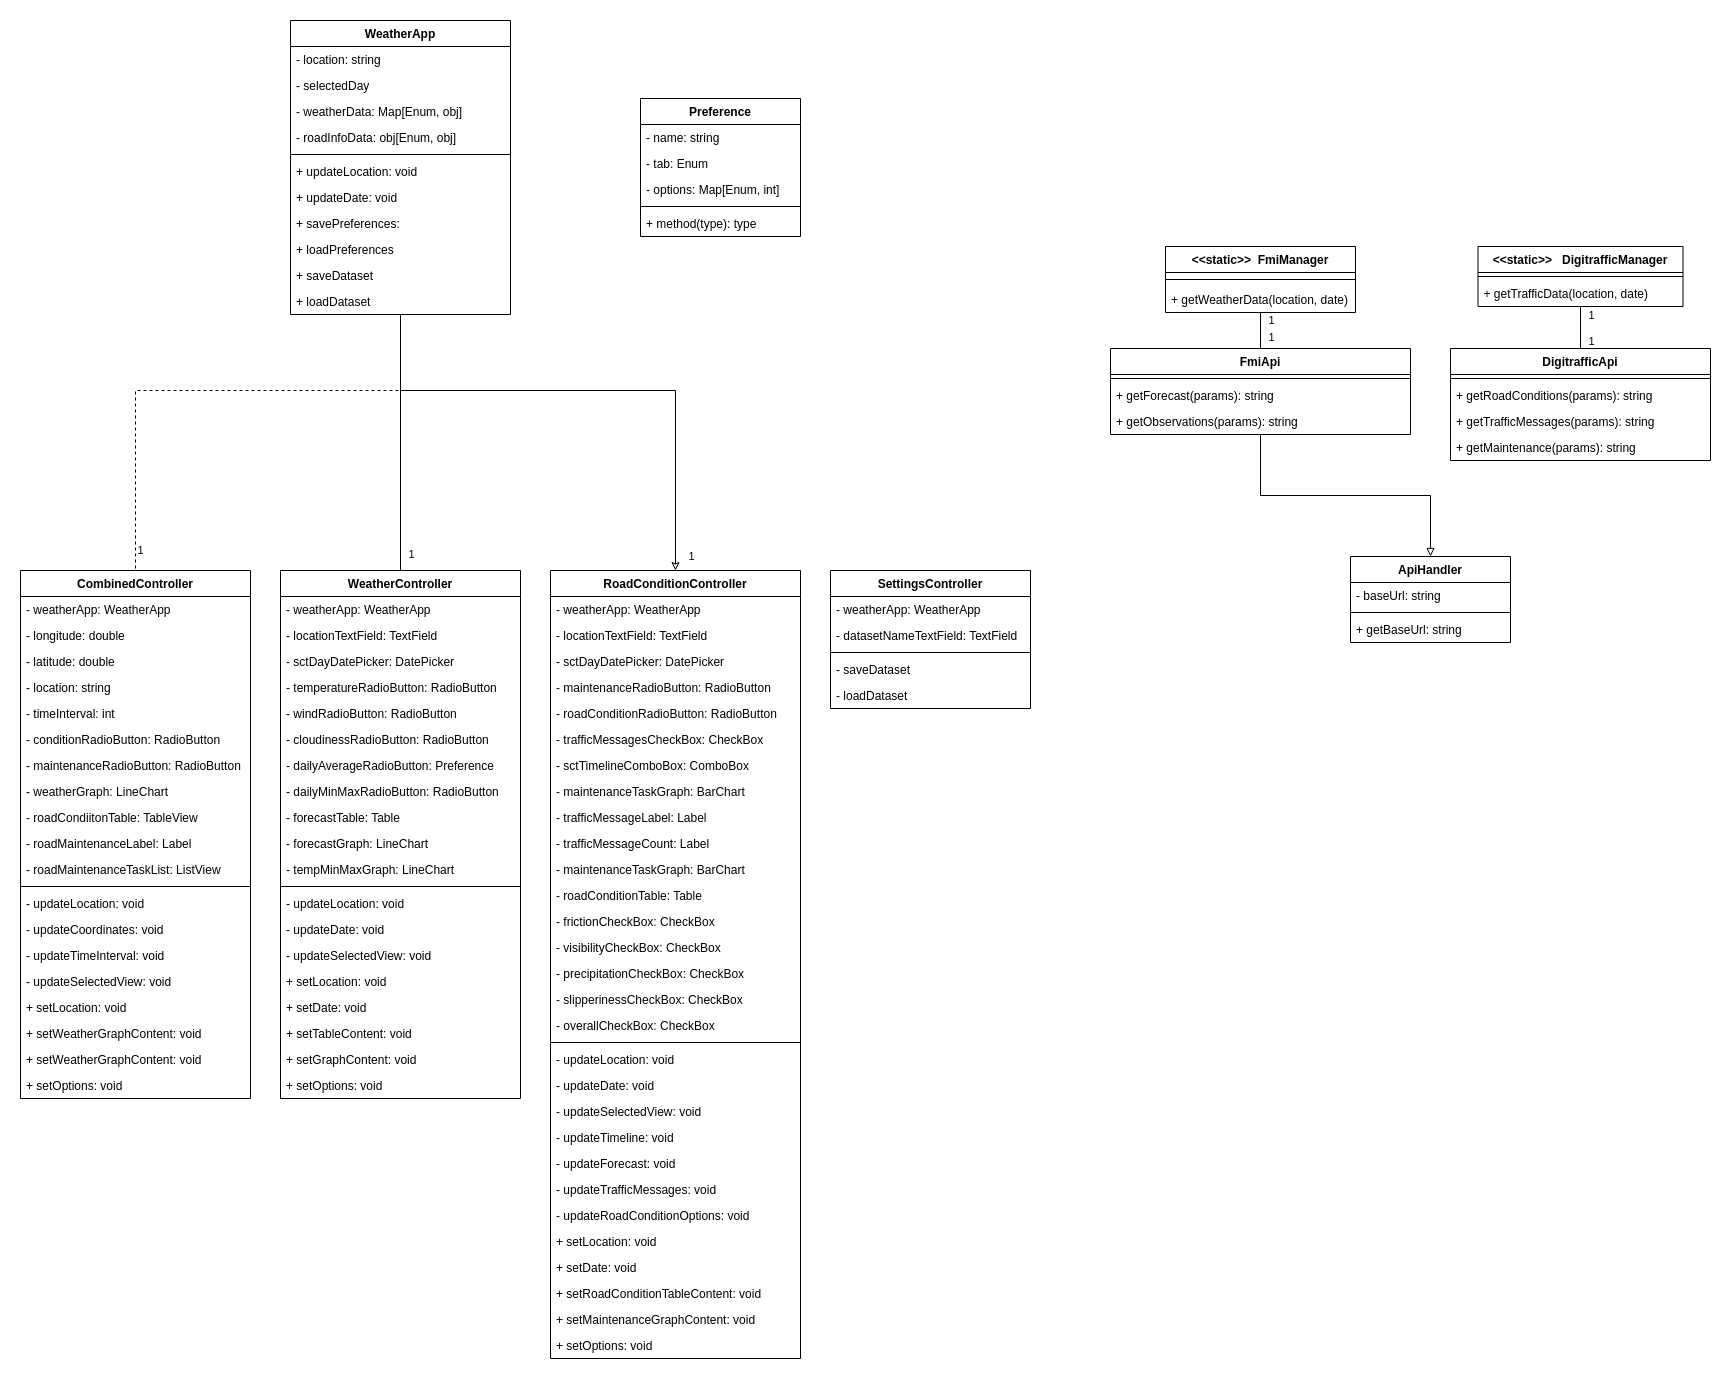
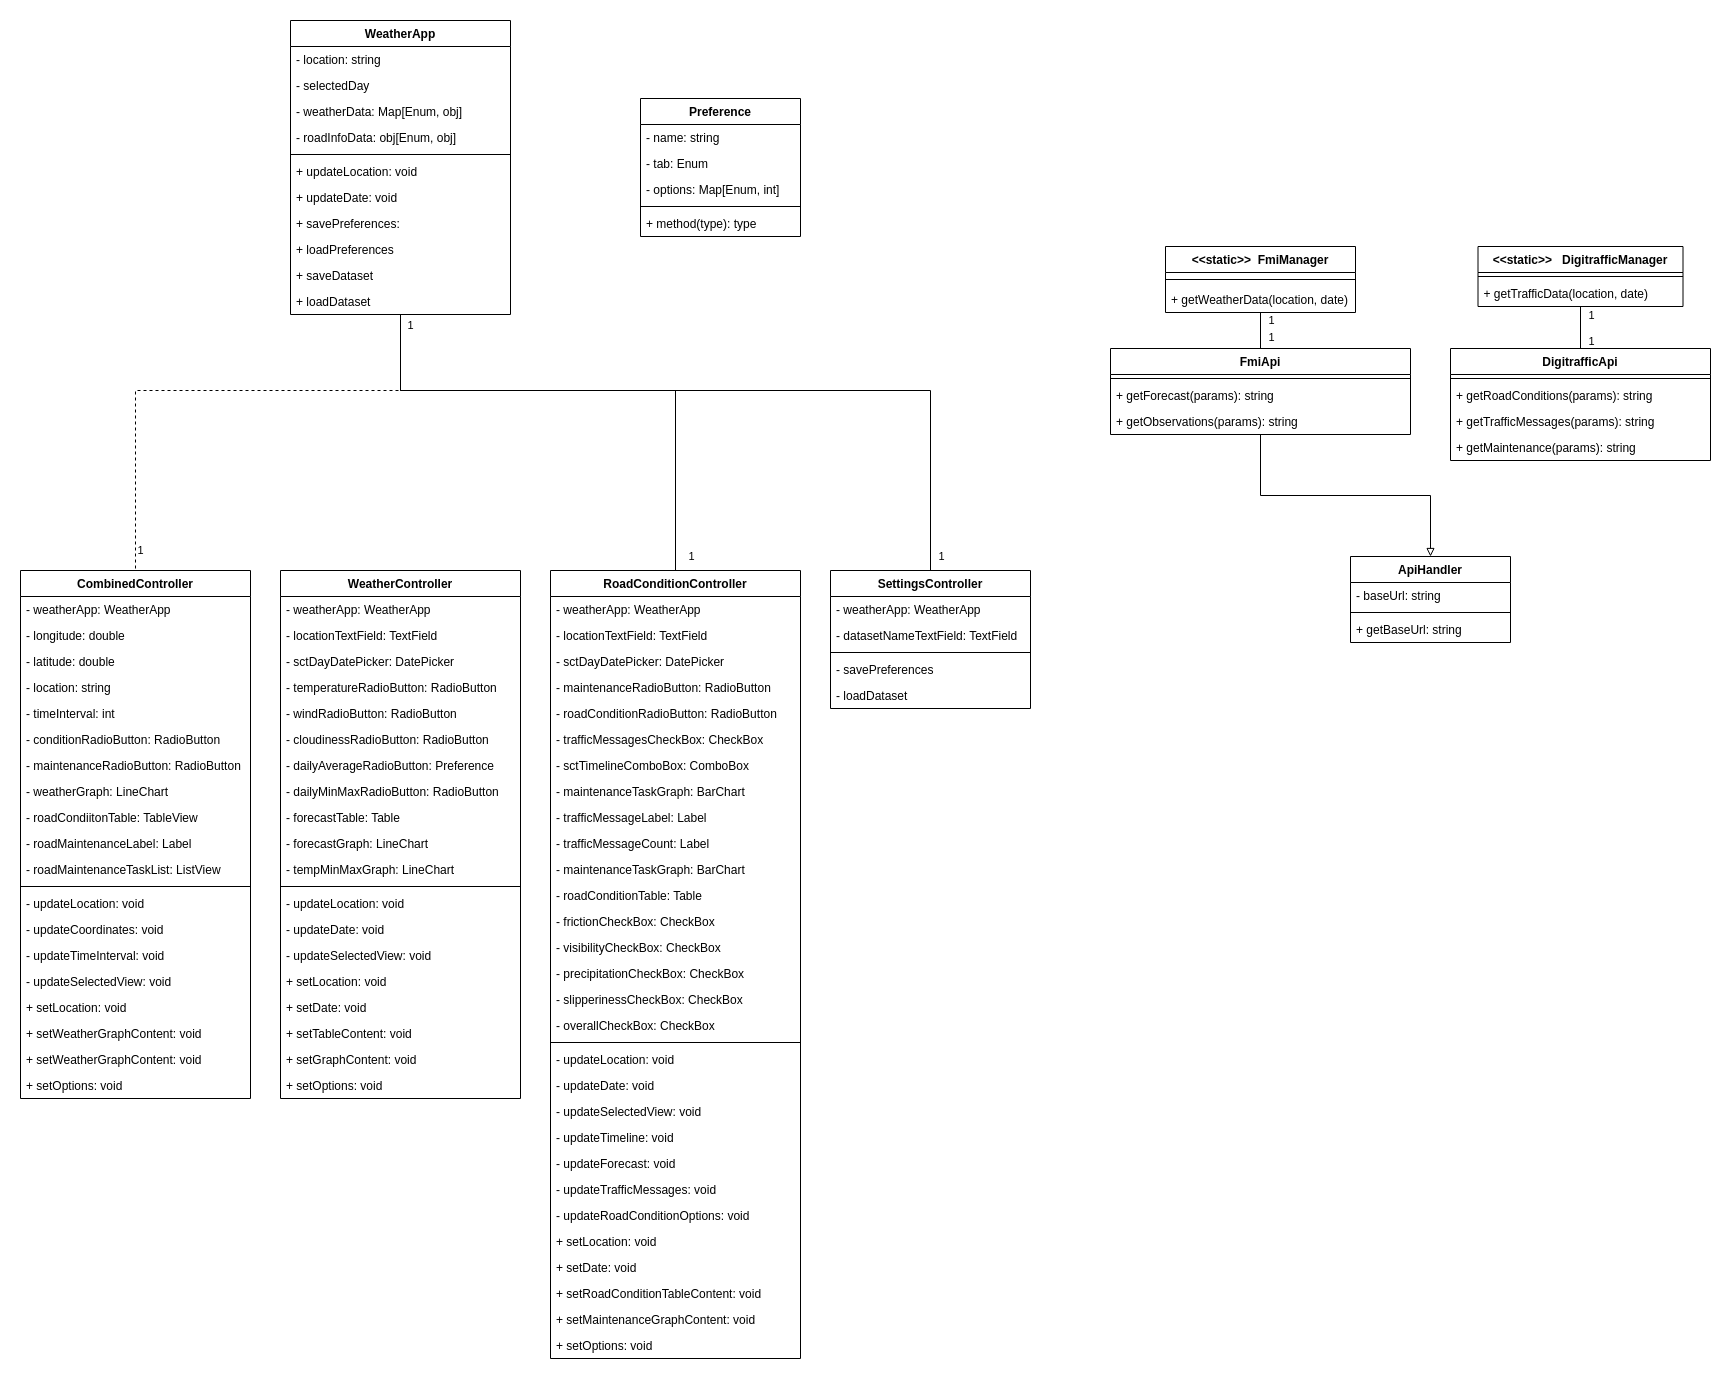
none -> (895, 391)
(401, 481) -> none
(676, 562) -> (676, 564)
(878, 670) -> (892, 670)
